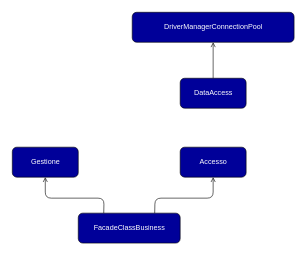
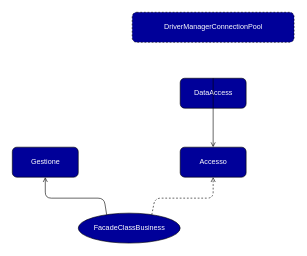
(213, 27) -> (213, 27)
(213, 61) -> (213, 126)
(155, 210) -> (153, 210)
(129, 228) -> (129, 228)
